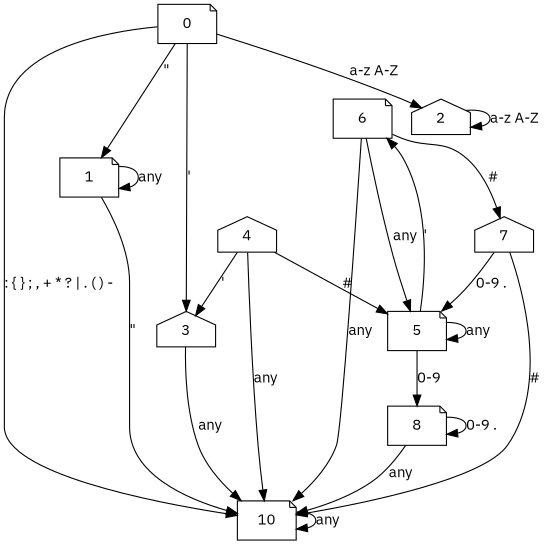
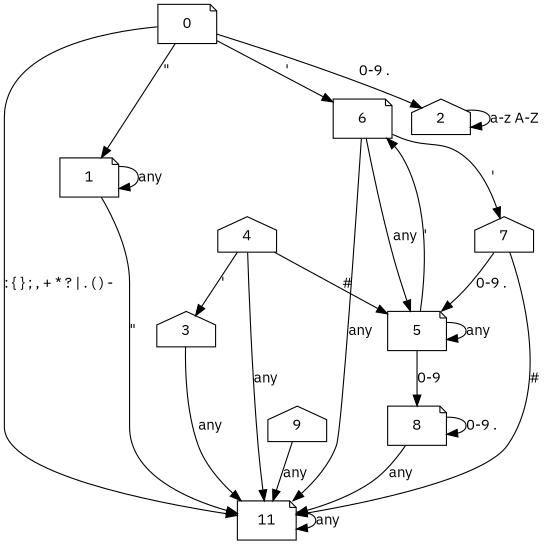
(375, 71) -> (375, 71)
(187, 172) -> (270, 69)
(493, 177) -> (493, 177)
none -> (297, 426)
(267, 520) -> (267, 520)
